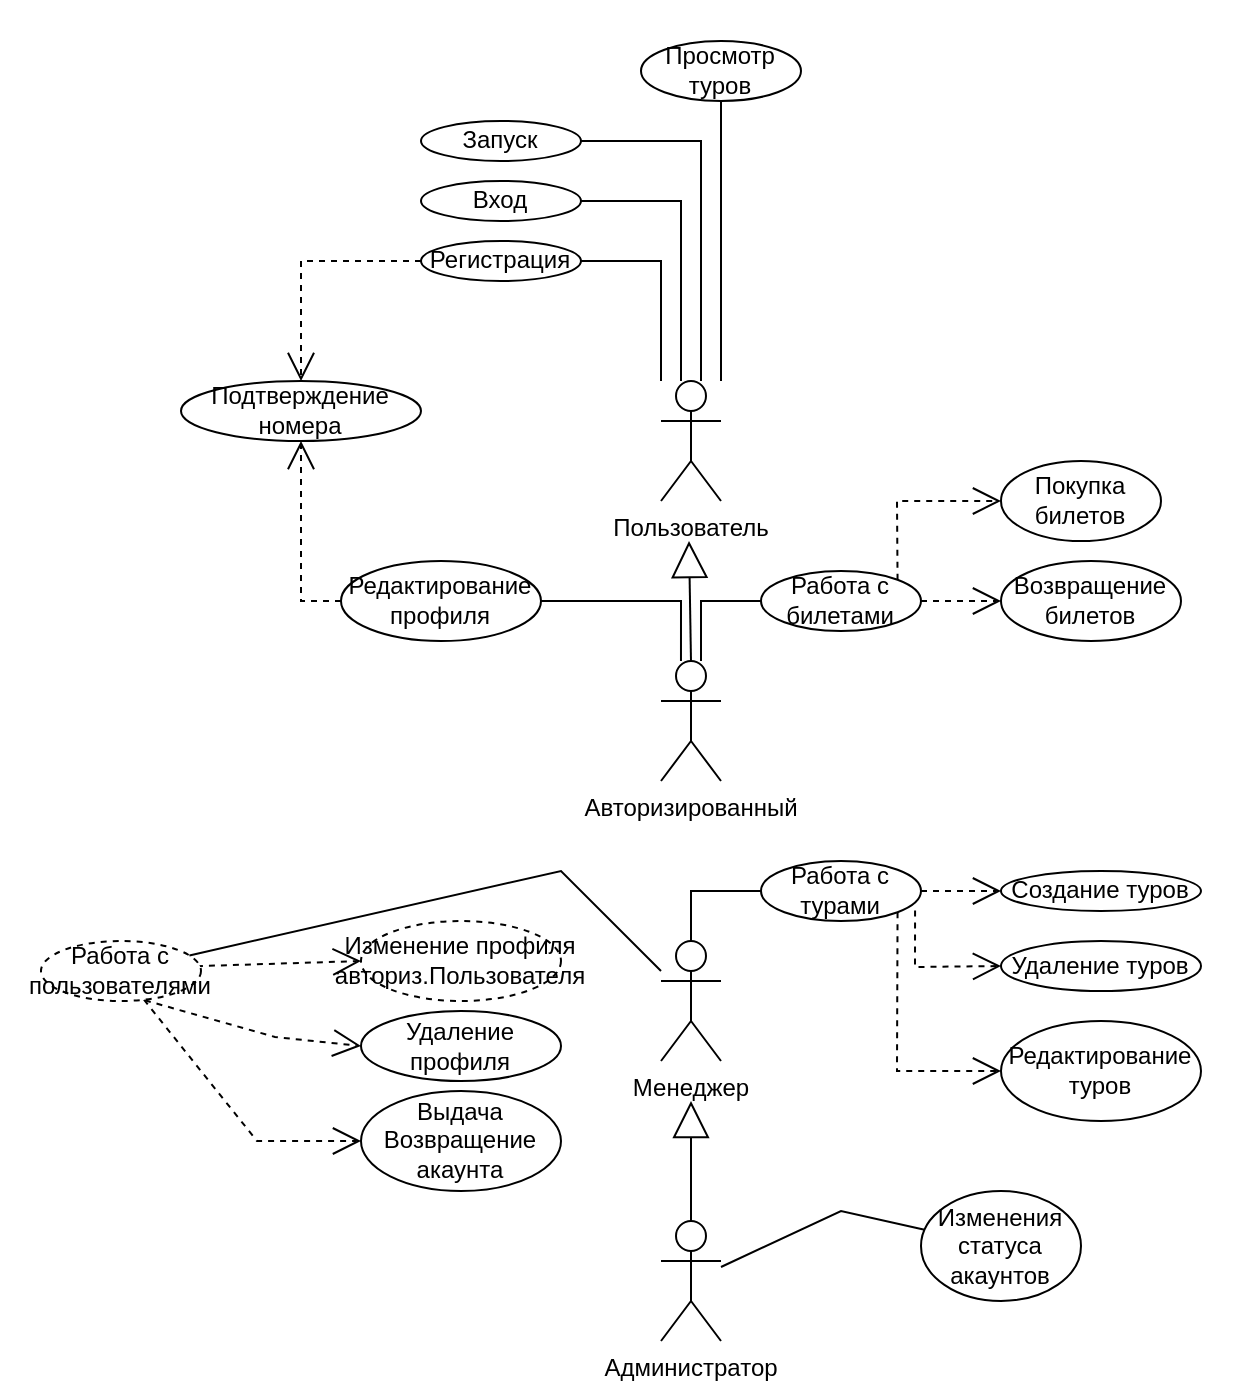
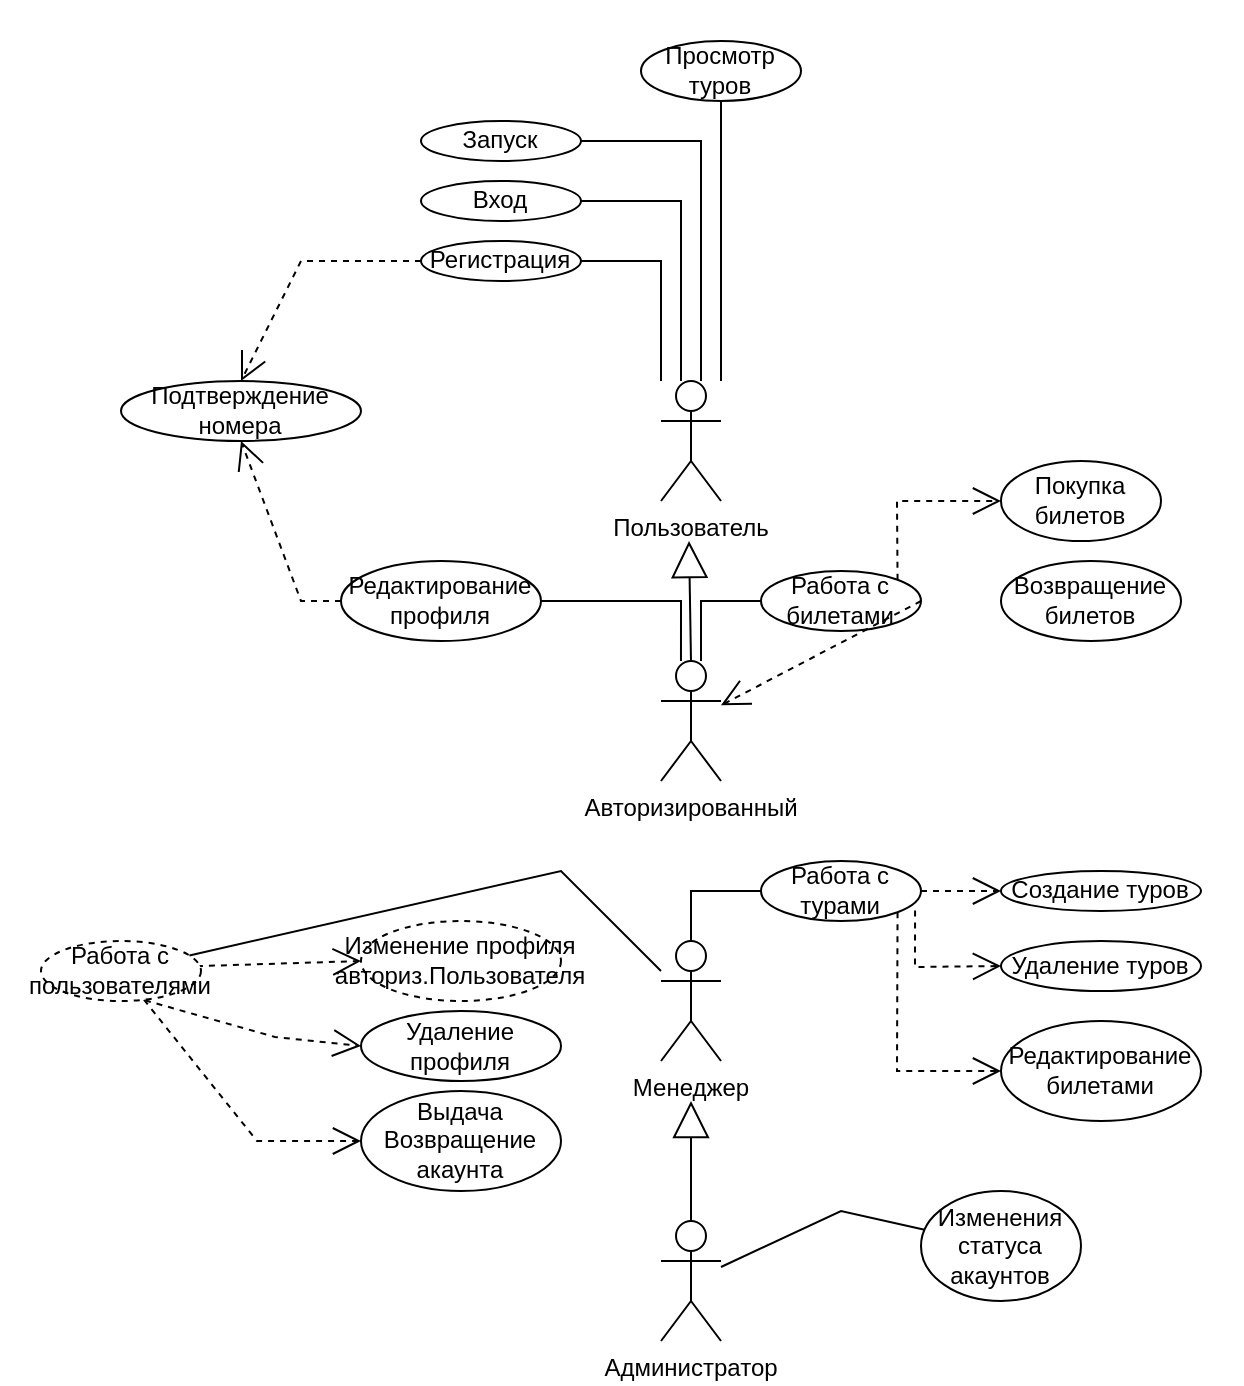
(301, 411) -> (241, 411)
(958, 601) -> (823, 652)
(1101, 1071) -> (1101, 1071)
